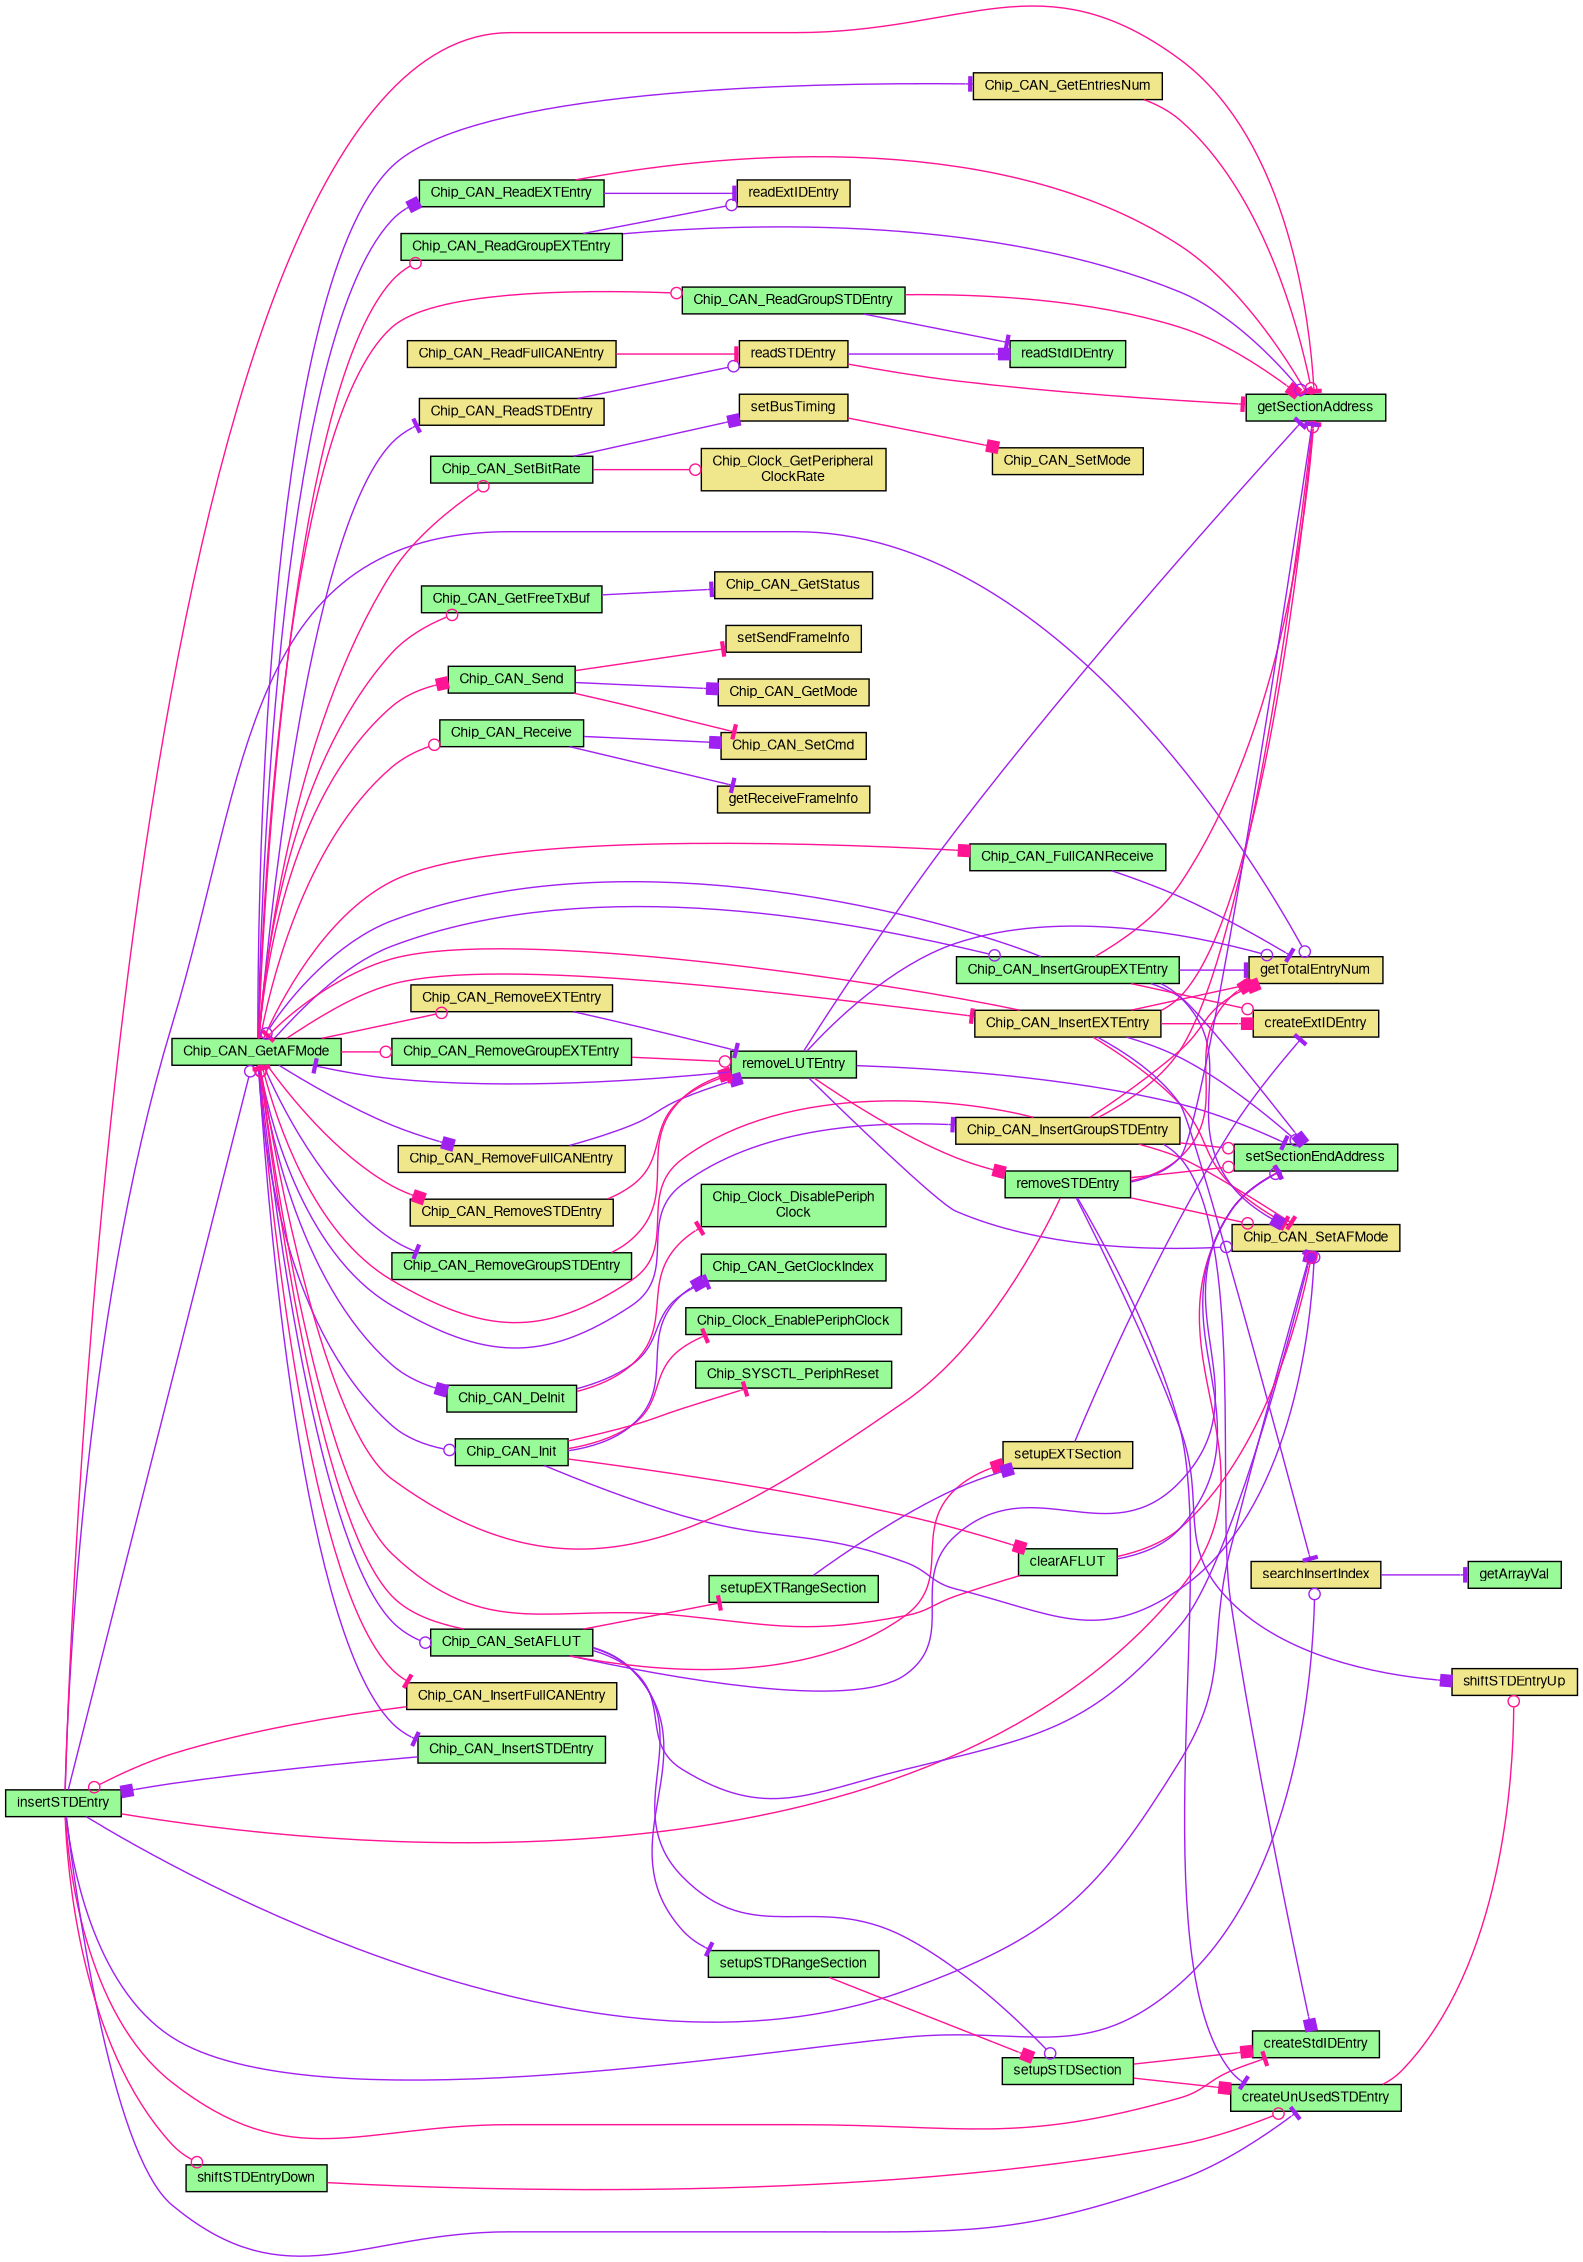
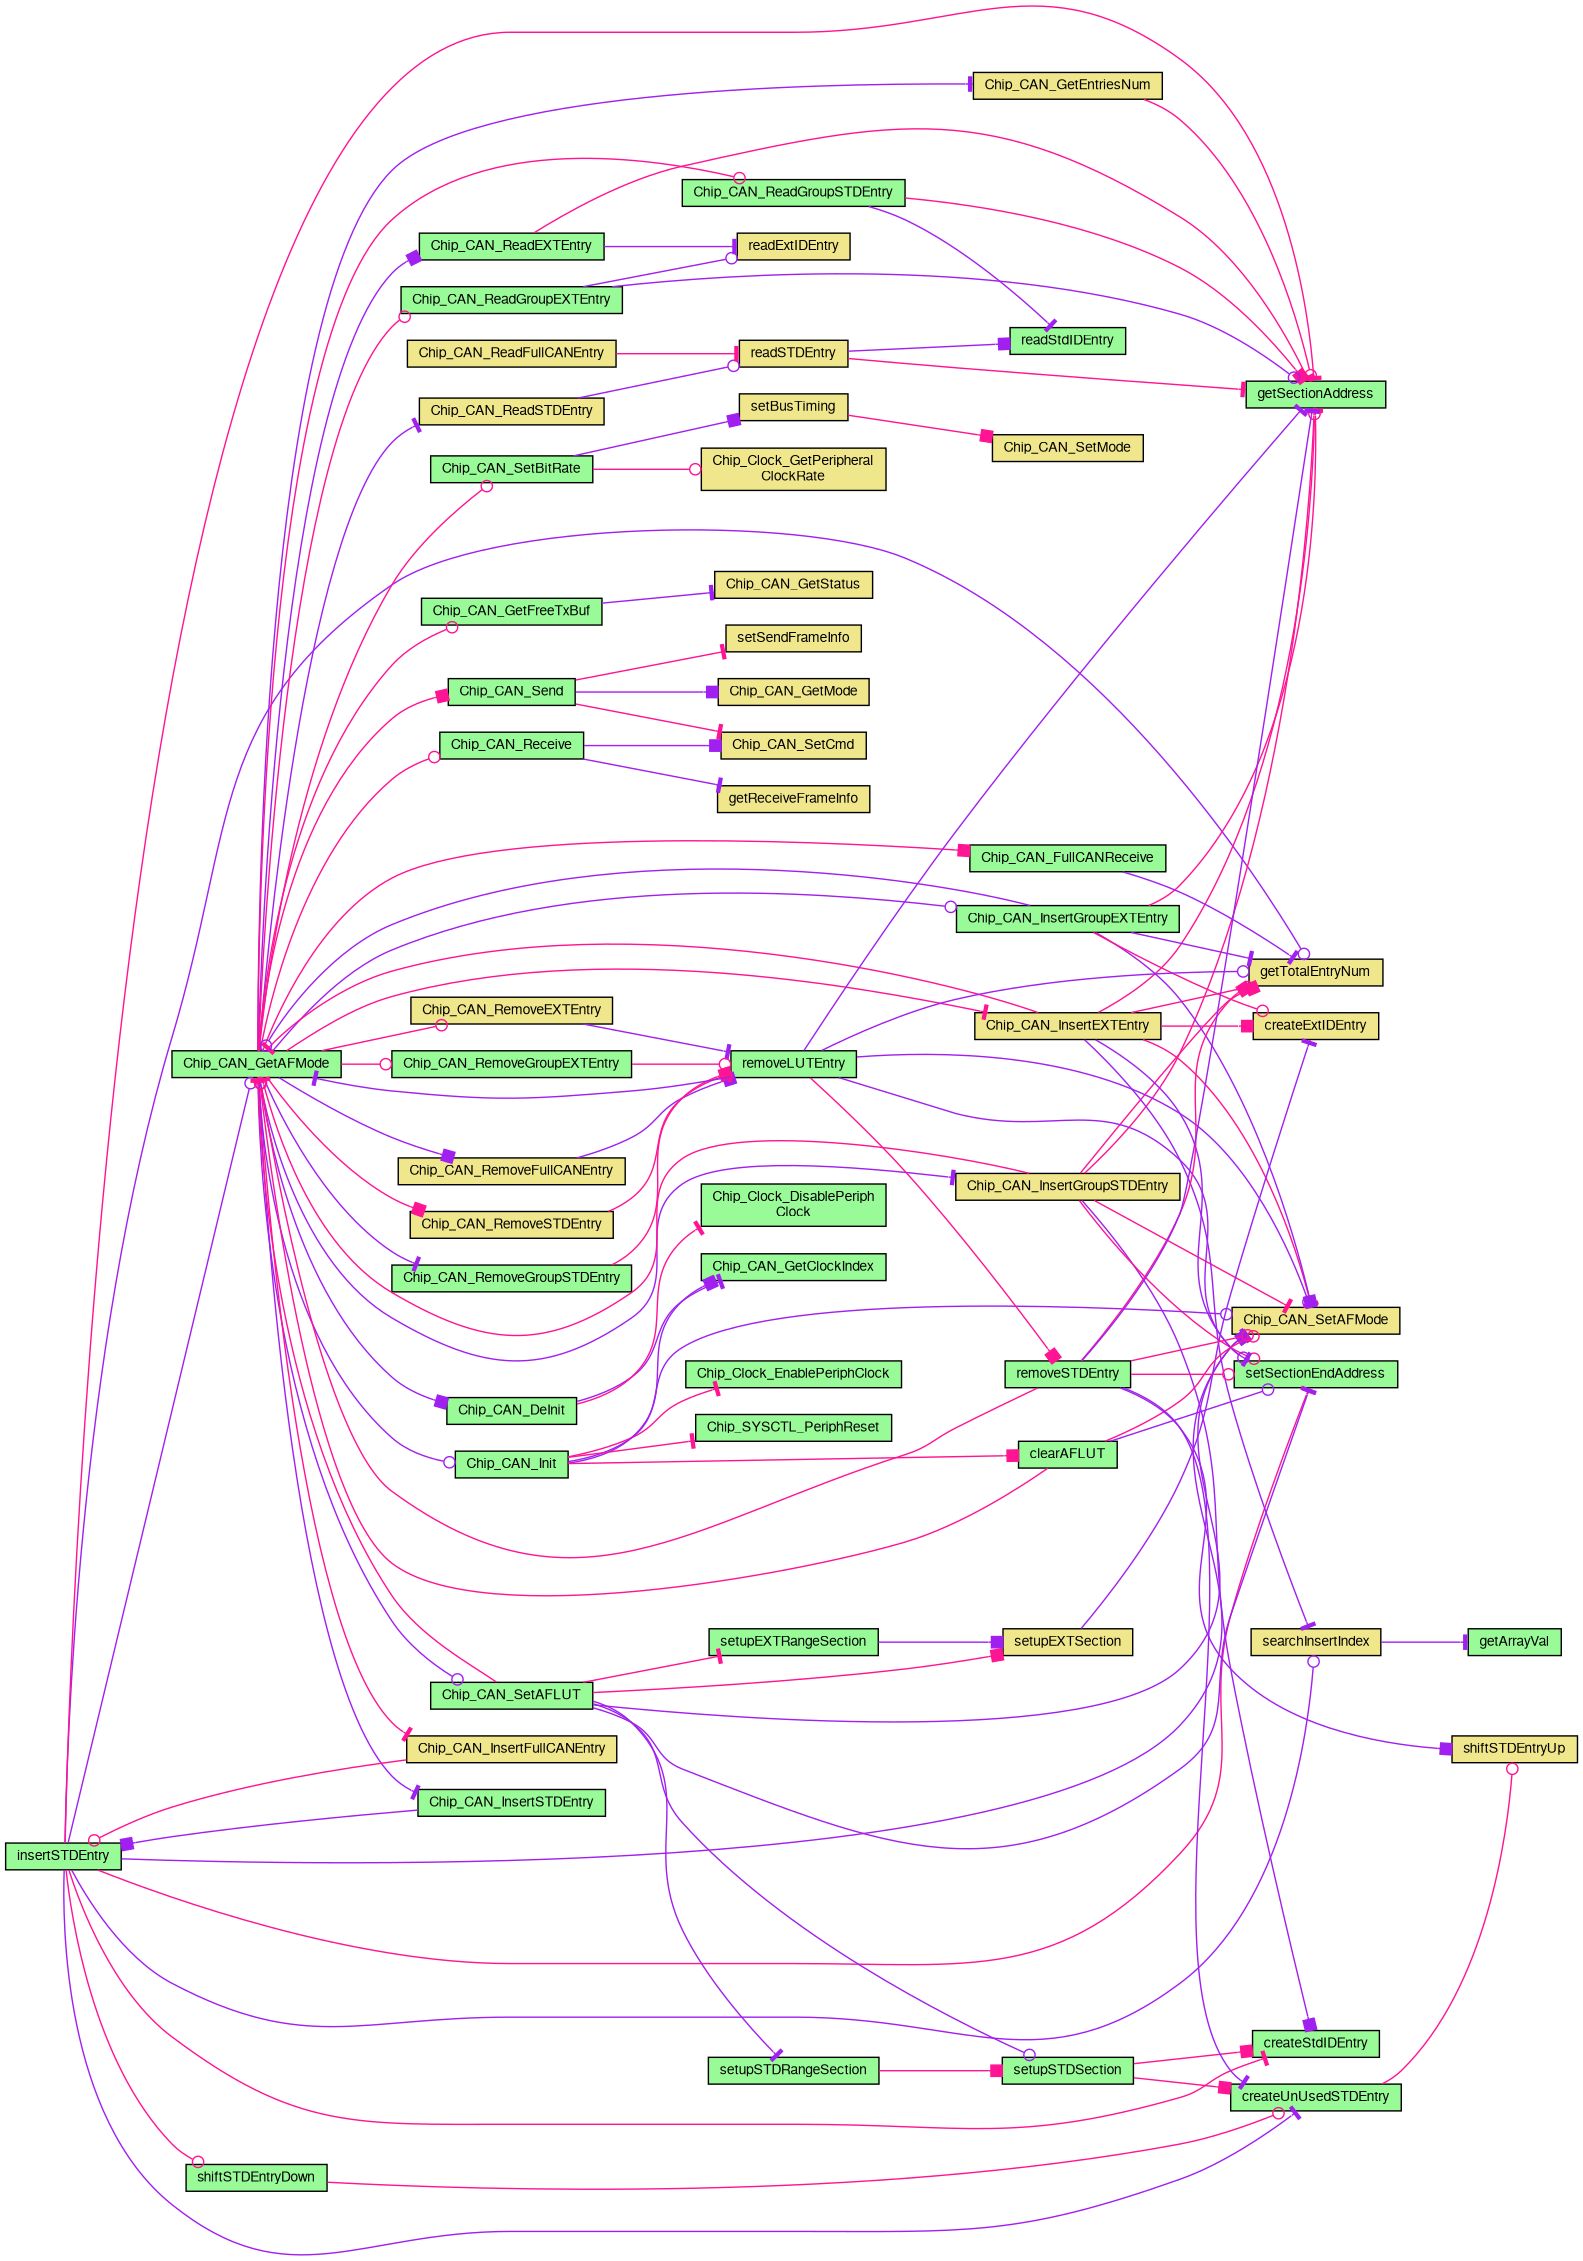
(1229, 1051) -> none
